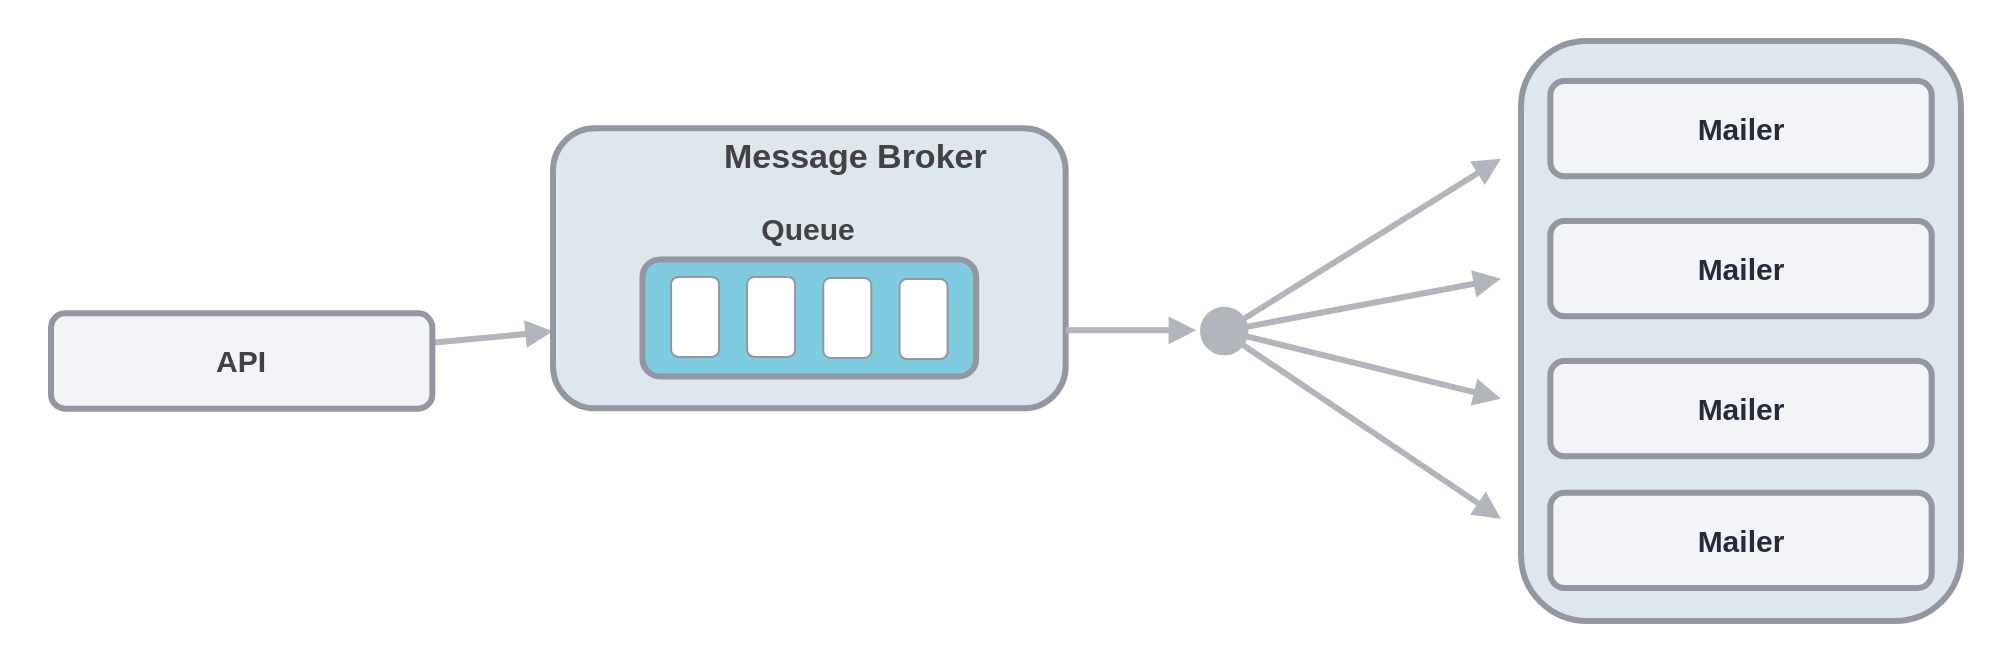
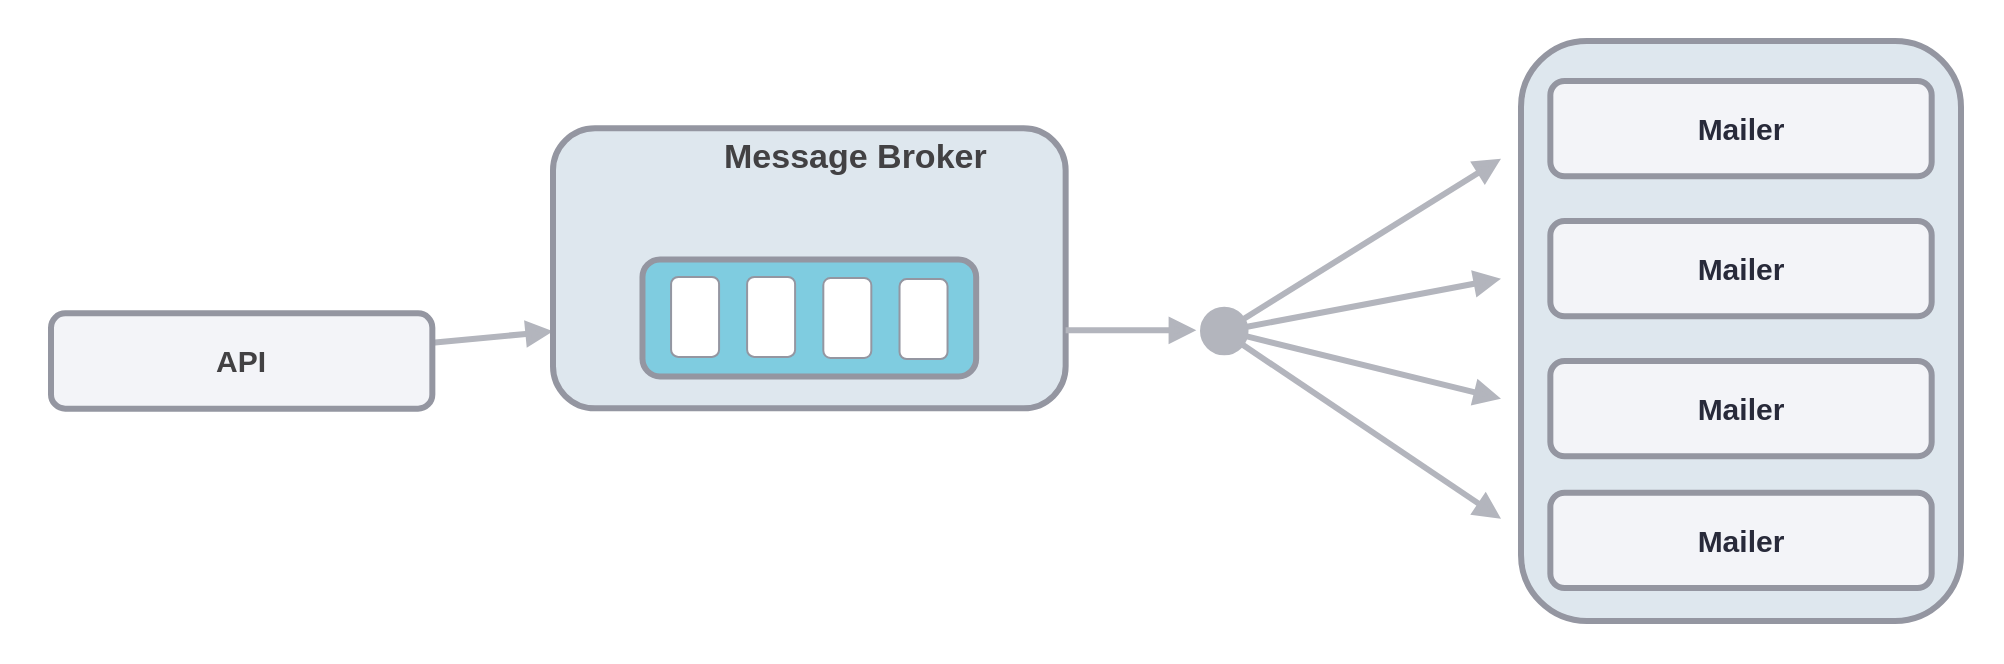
(809, 228) -> none
